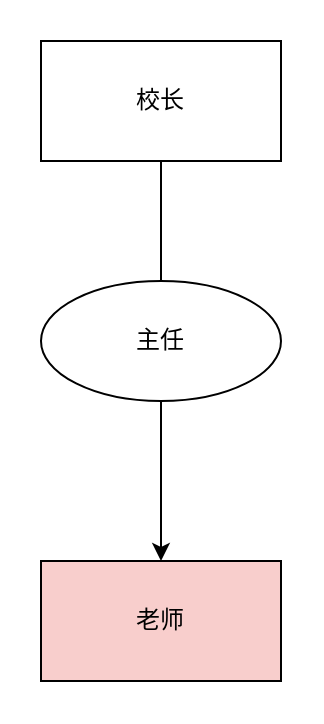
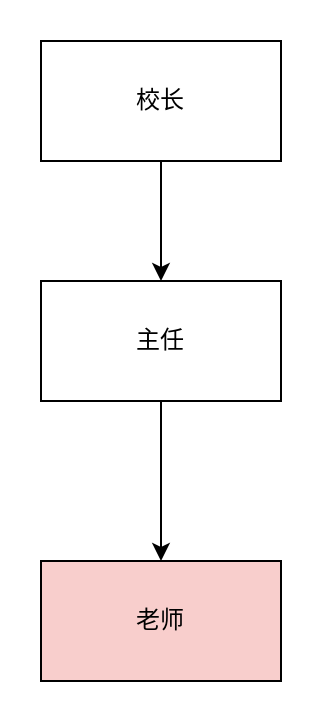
(161, 271) -> (161, 266)
(161, 341) -> (161, 341)
